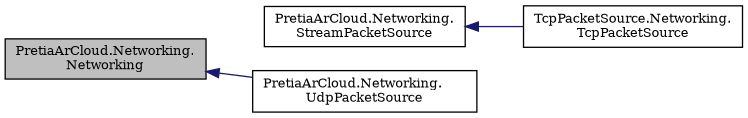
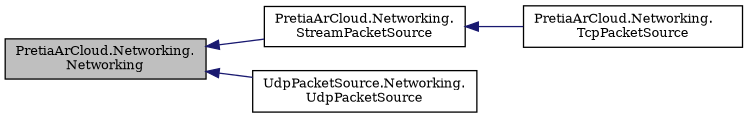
(633, 27) -> (633, 27)
none -> (242, 42)
(365, 91) -> (365, 91)
